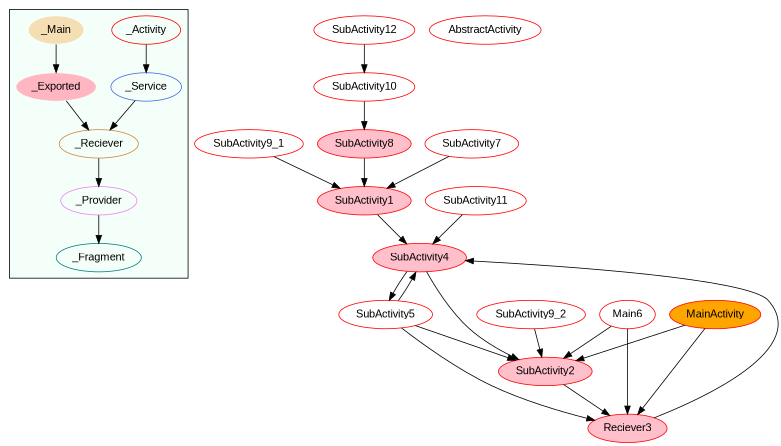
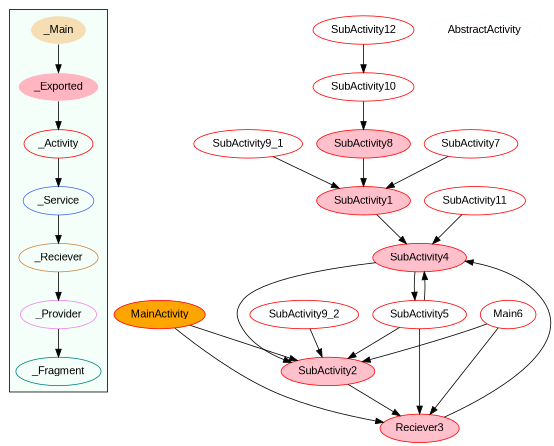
(485, 30) -> (484, 30)
(75, 112) -> (58, 112)
